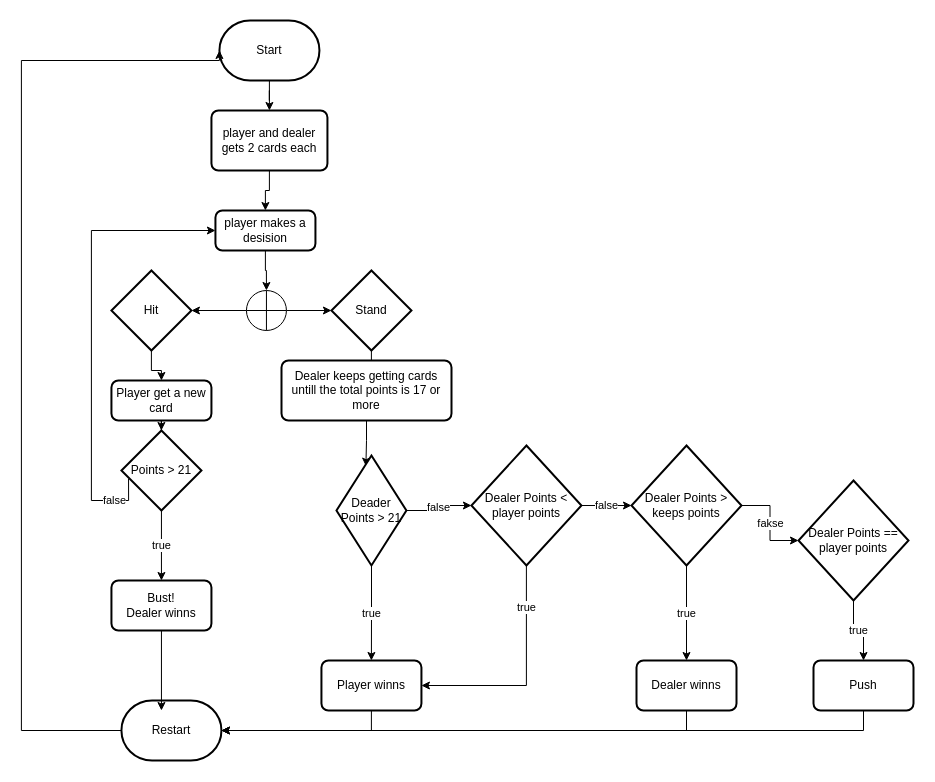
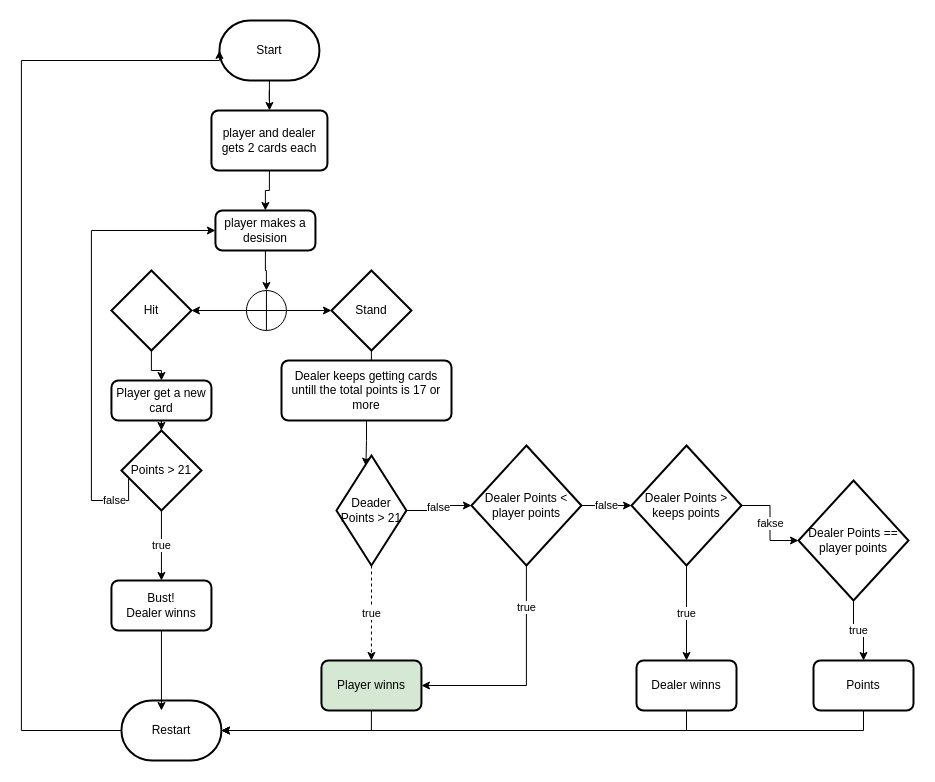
(372, 587) -> (372, 587)
(371, 686) -> (371, 686)
(864, 686) -> (864, 686)
